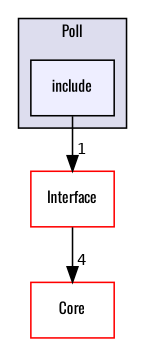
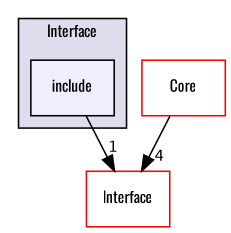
(73, 33) -> (73, 33)
(73, 247) -> (159, 137)
